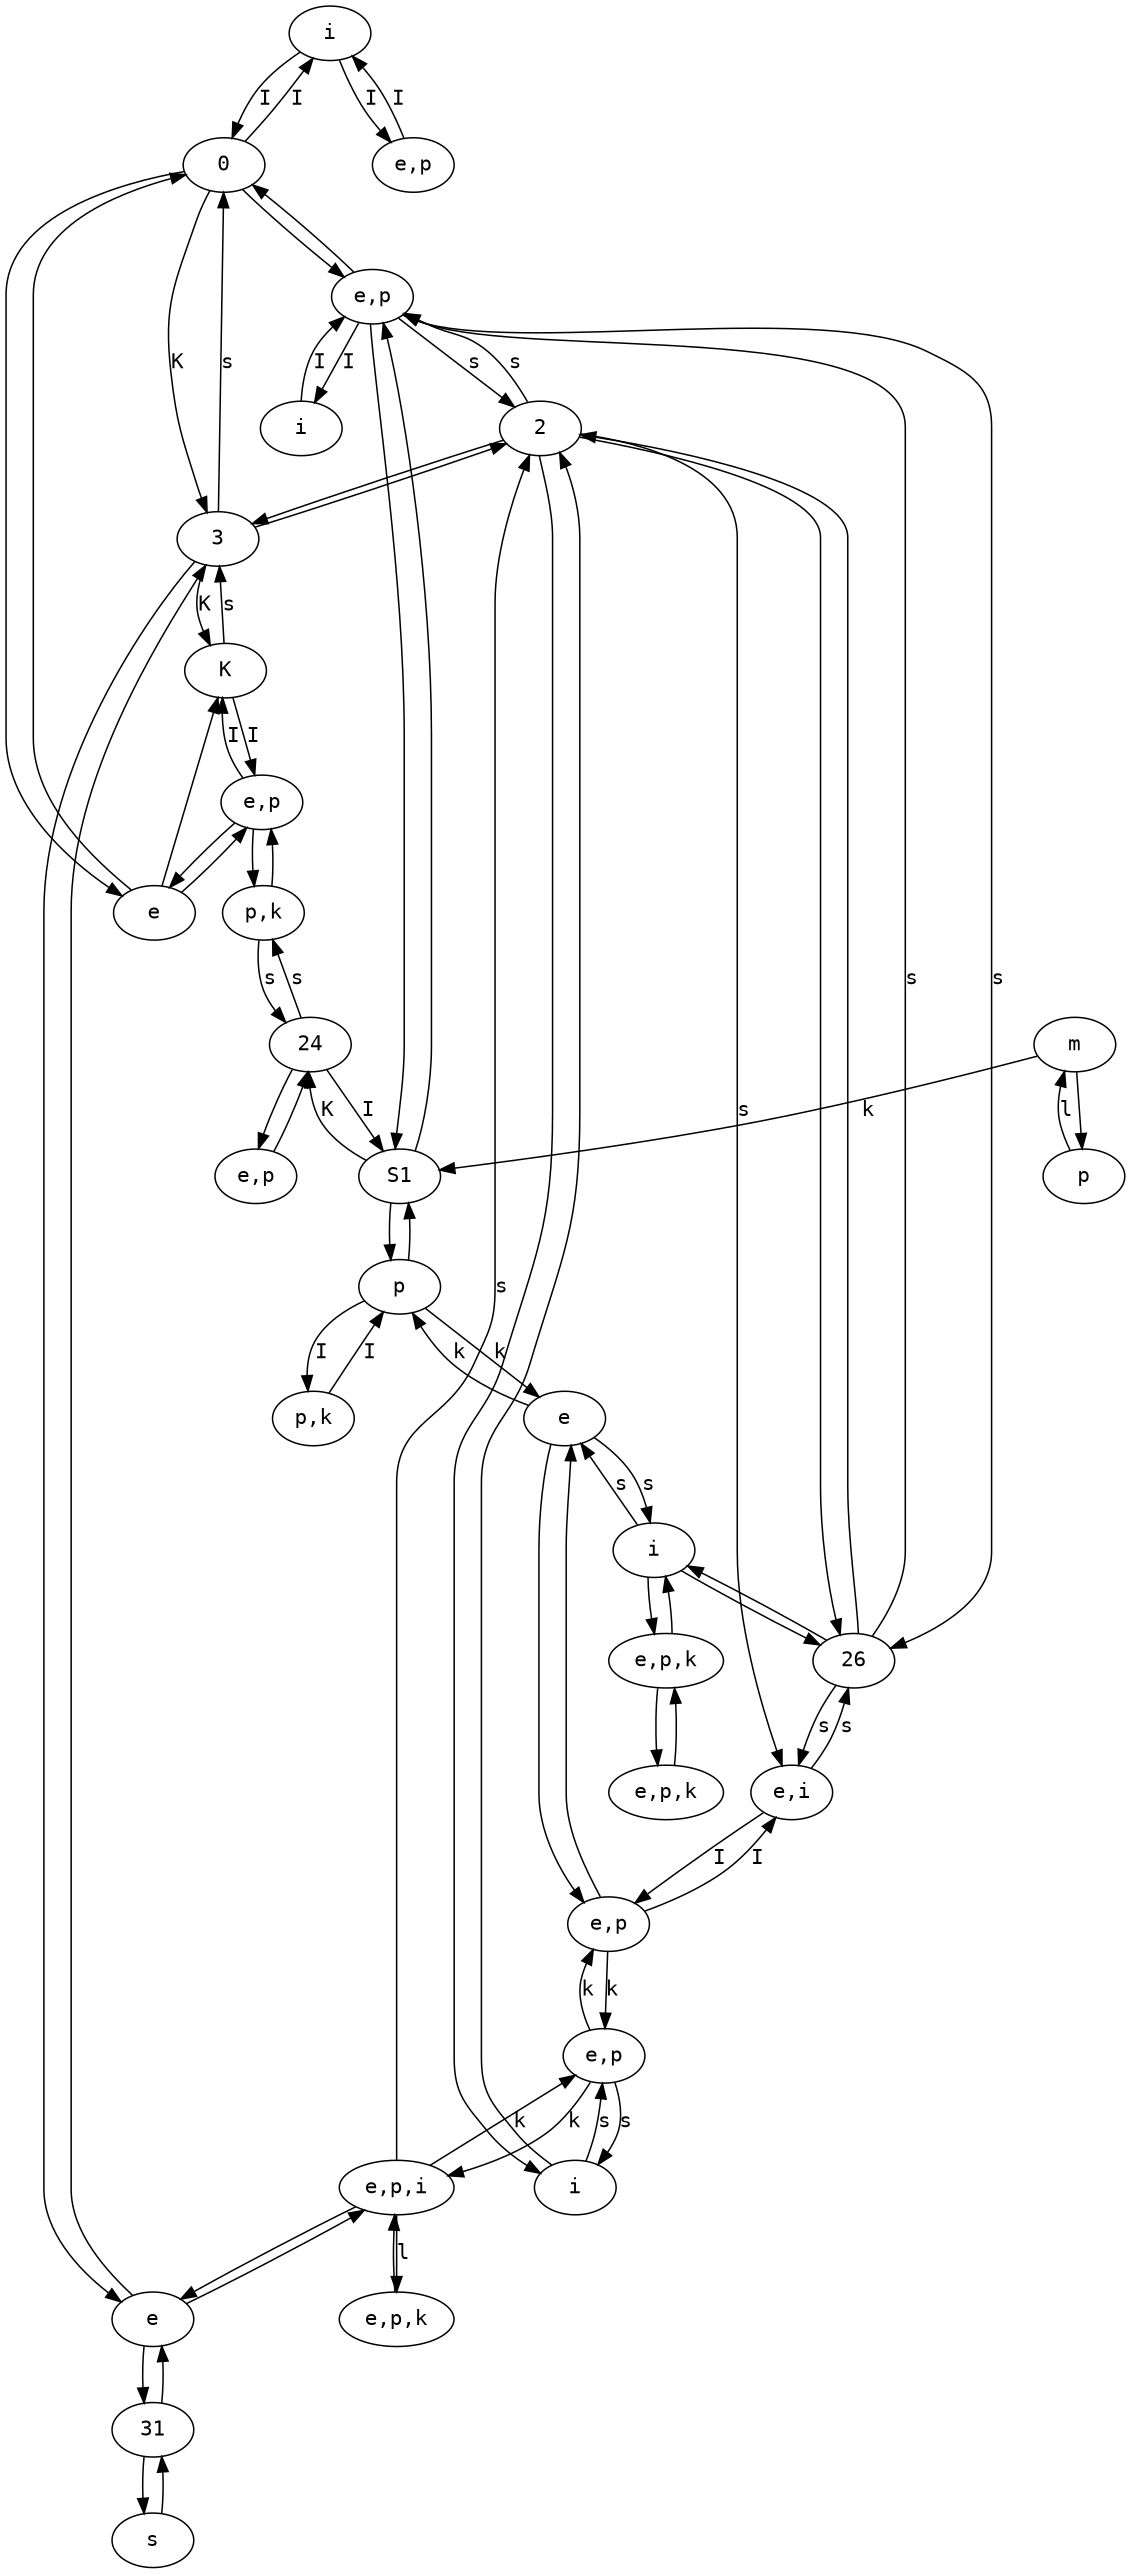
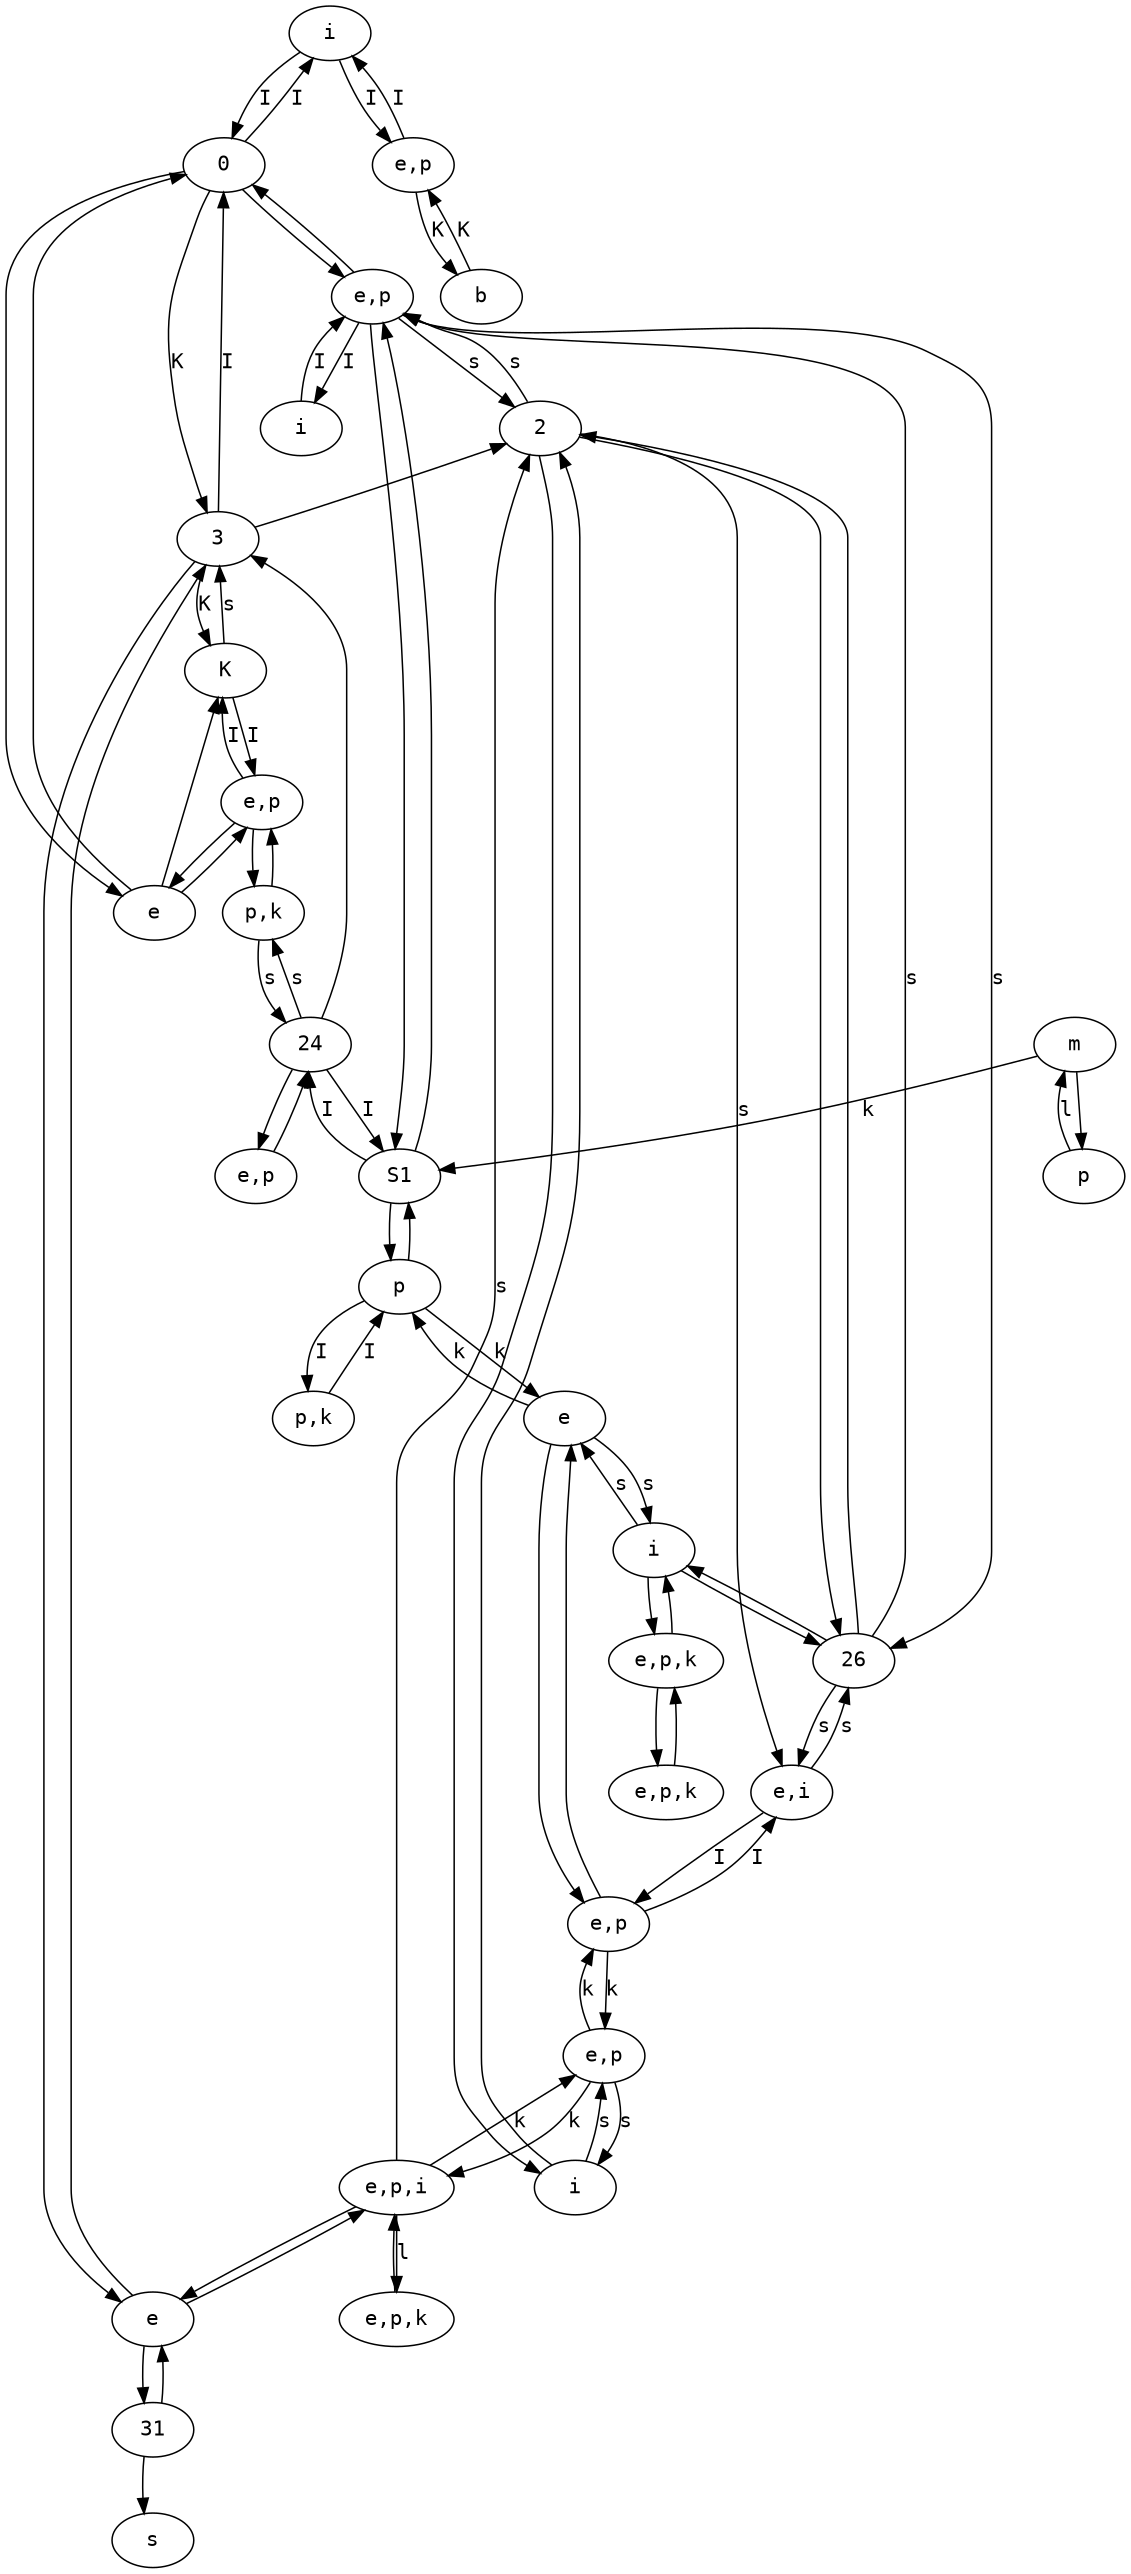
none -> (481, 297)
(228, 363) -> (228, 363)
(385, 478) -> (347, 776)
(328, 1110) -> (328, 1110)
(163, 2493) -> none
